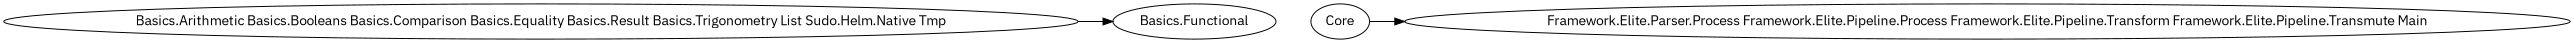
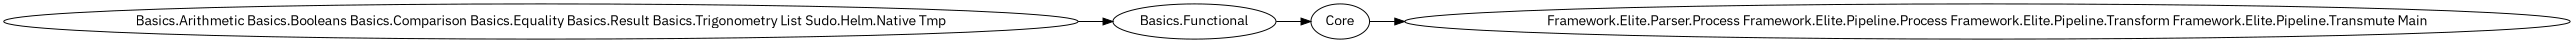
none -> (1289, 22)
